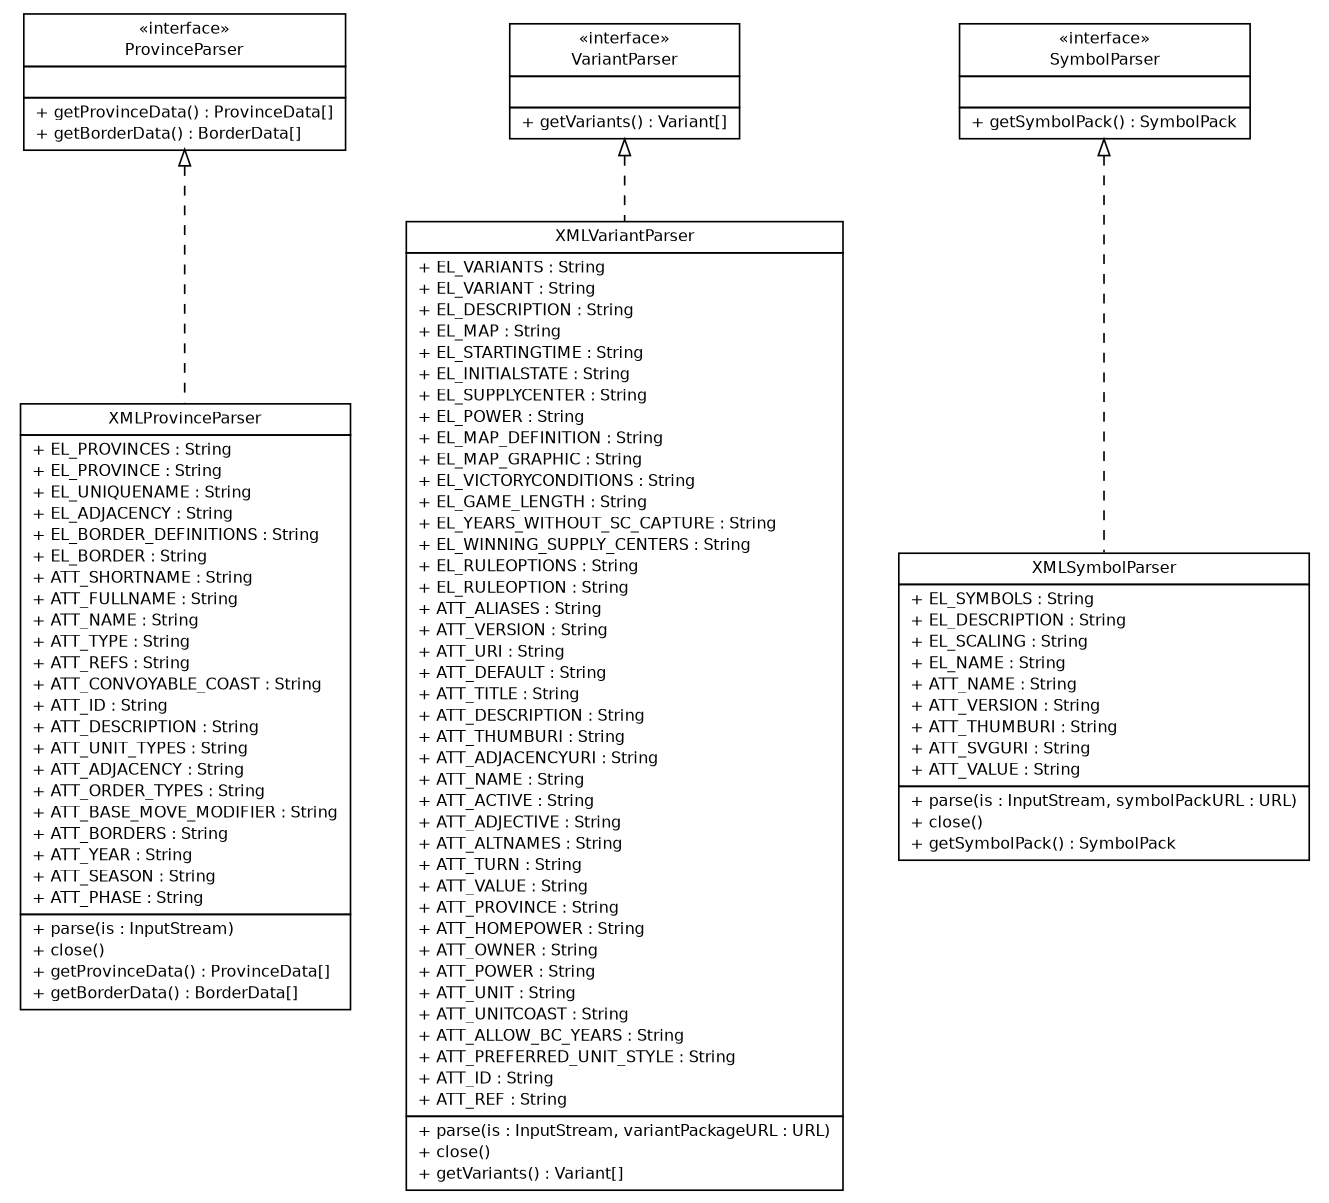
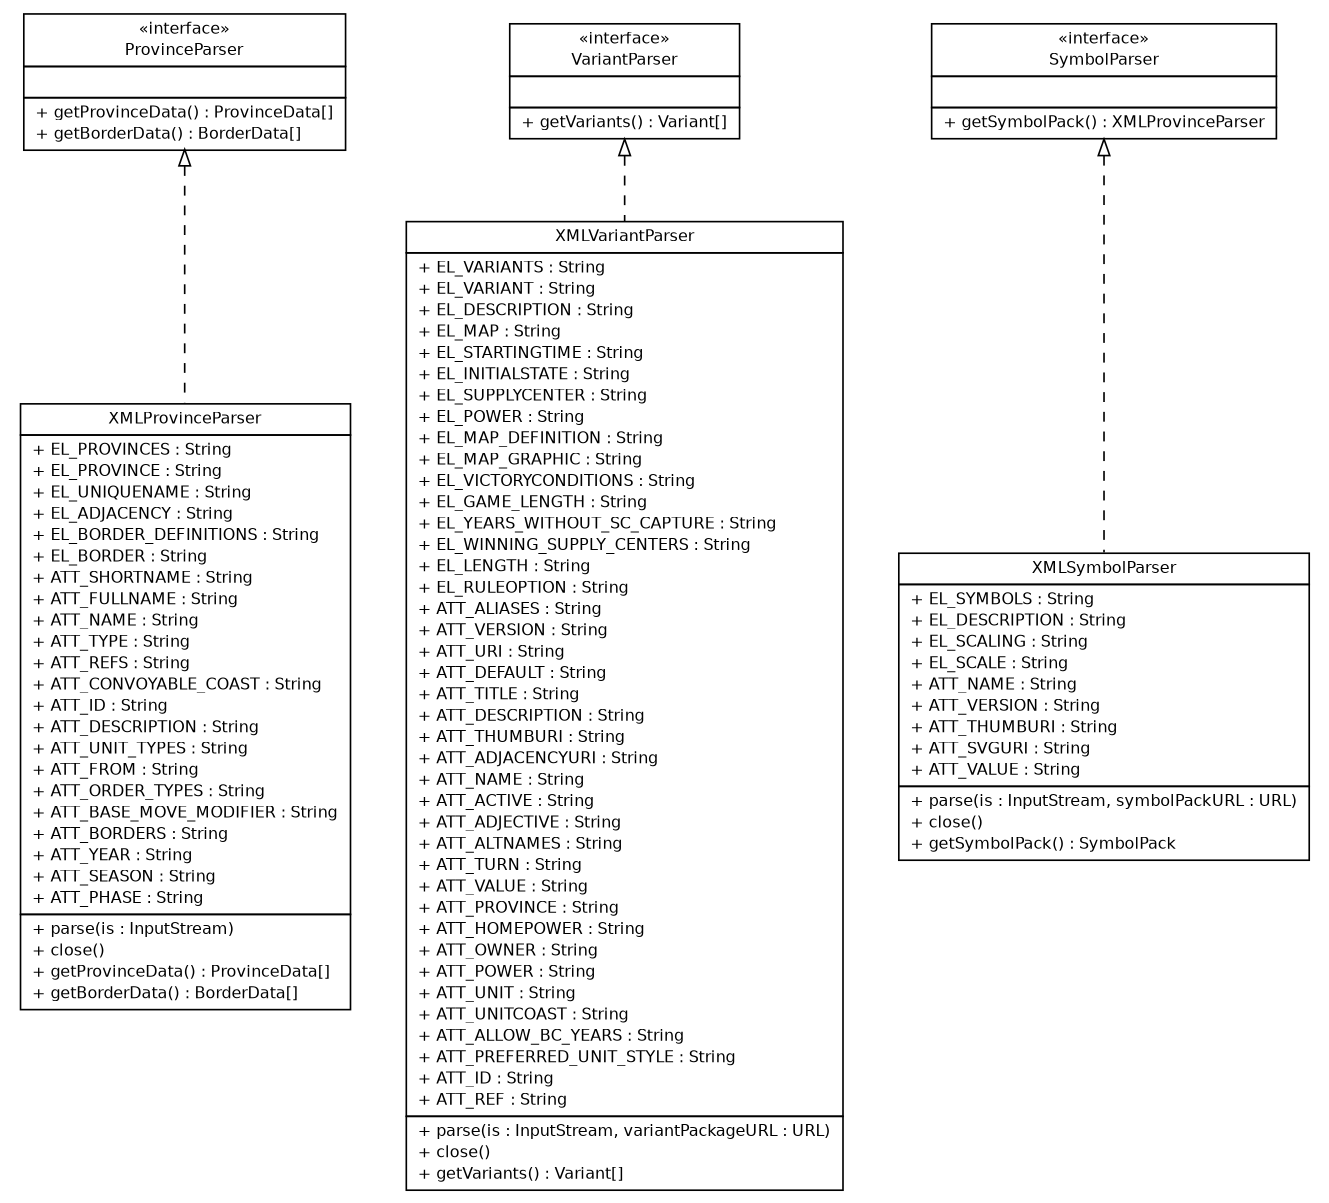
(1105, 122) -> (1104, 122)
(529, 566) -> (505, 566)
(988, 663) -> (990, 663)
(139, 770) -> (116, 770)
